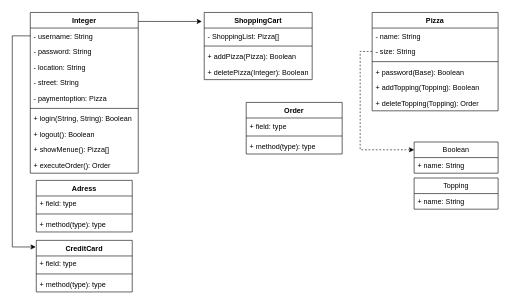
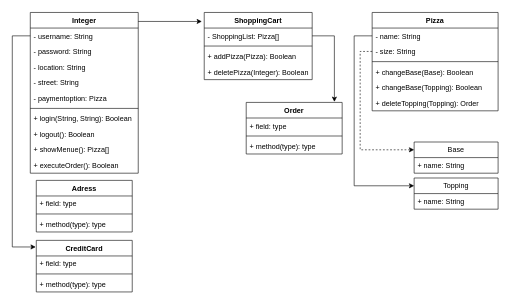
none -> (335, 66)
(422, 72) -> (426, 72)
(430, 88) -> (431, 88)
(456, 150) -> (456, 150)
(77, 166) -> (80, 166)
none -> (354, 185)
